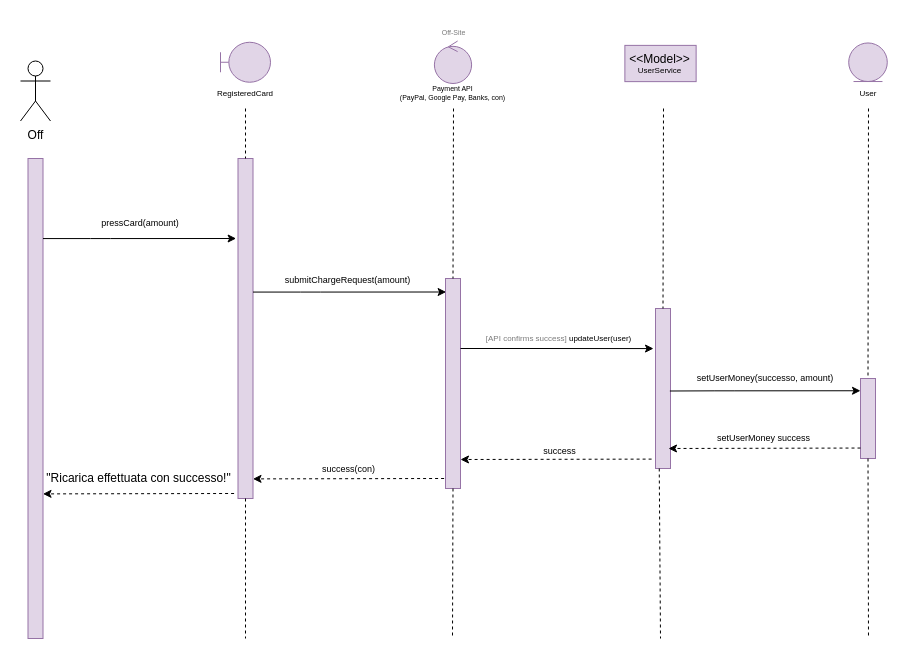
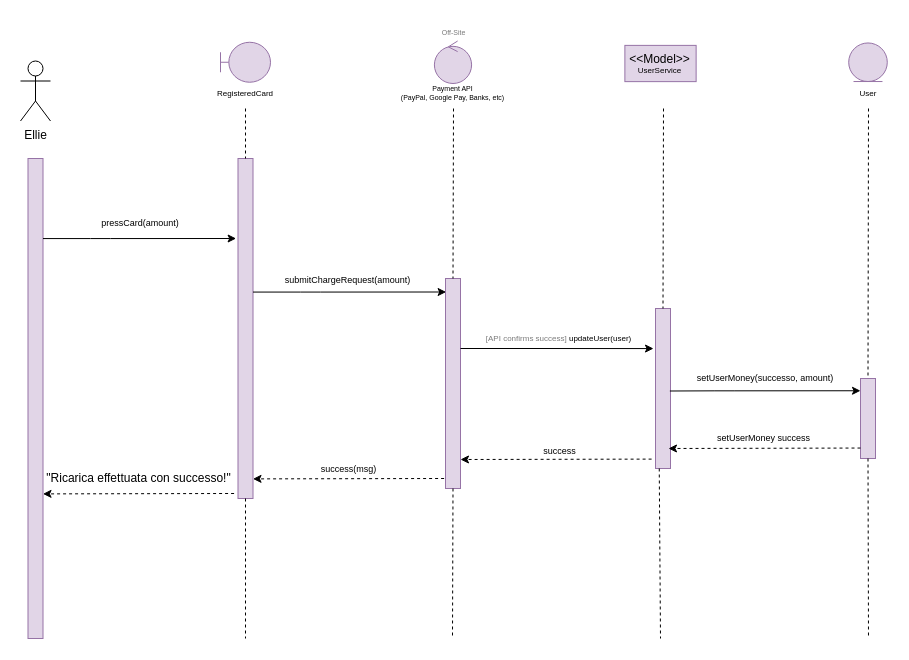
(453, 94) -> (453, 94)
(36, 136) -> (36, 136)
(349, 469) -> (349, 469)
